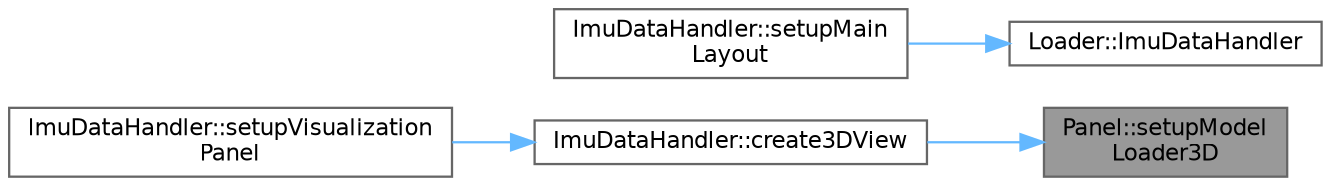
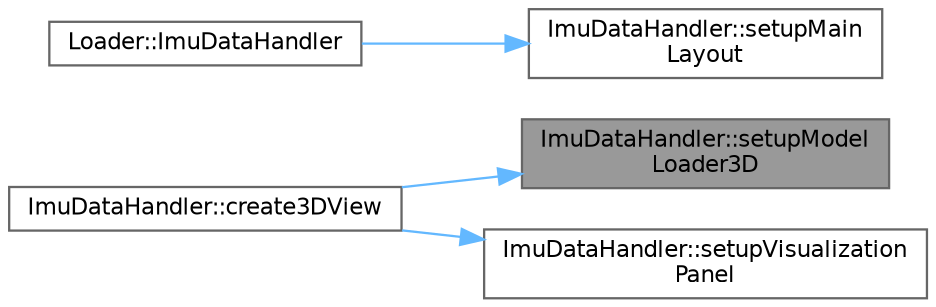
(947, 44) -> (434, 44)
(481, 142) -> (431, 234)
(1166, 142) -> (706, 154)
